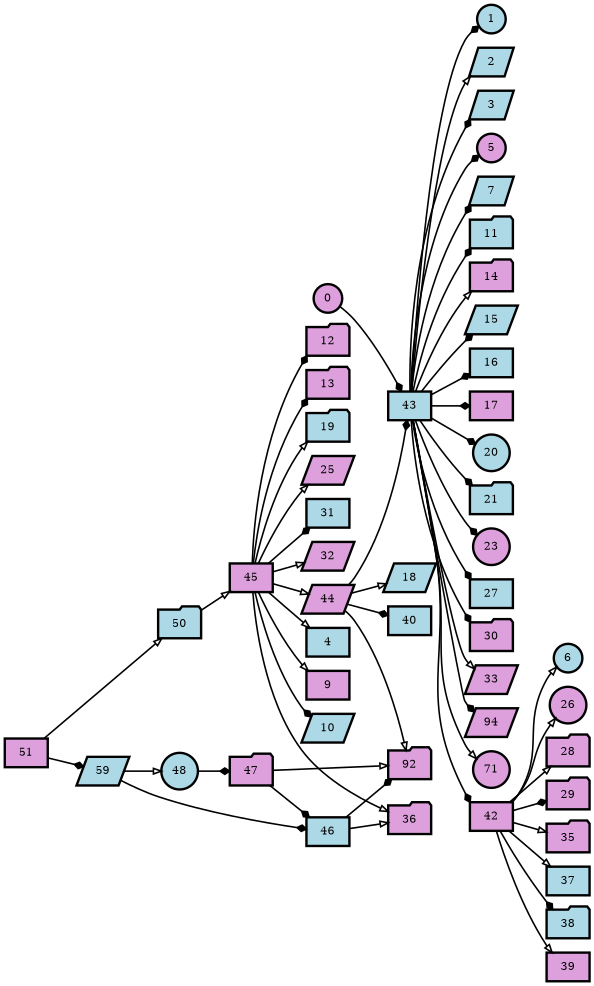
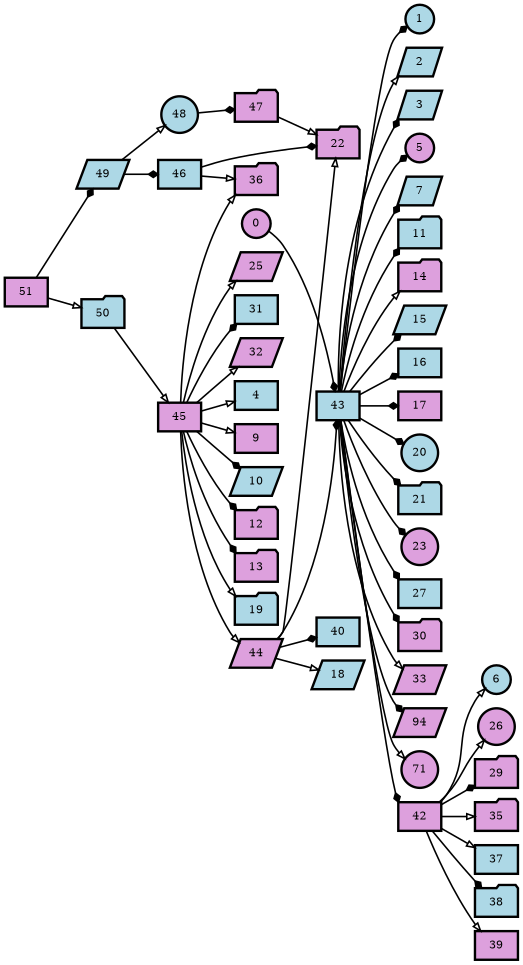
(568, 752) -> none
(410, 765) -> (338, 144)
(103, 771) -> (103, 174)
(286, 798) -> none
